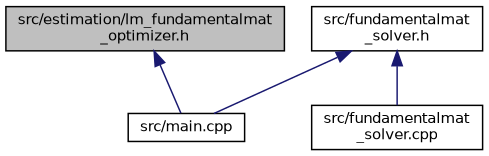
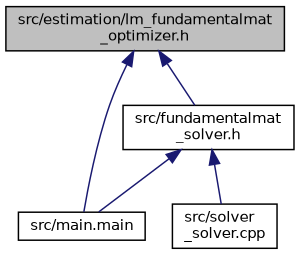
none -> (181, 84)
(186, 127) -> (82, 226)
(397, 127) -> (225, 226)
